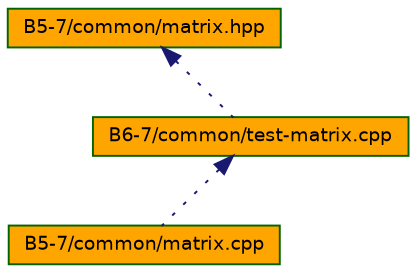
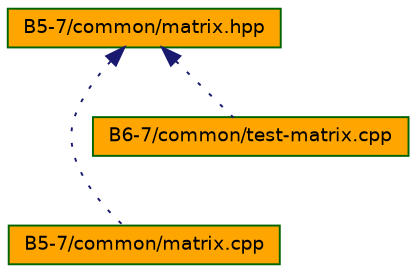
(190, 198) -> (72, 146)
